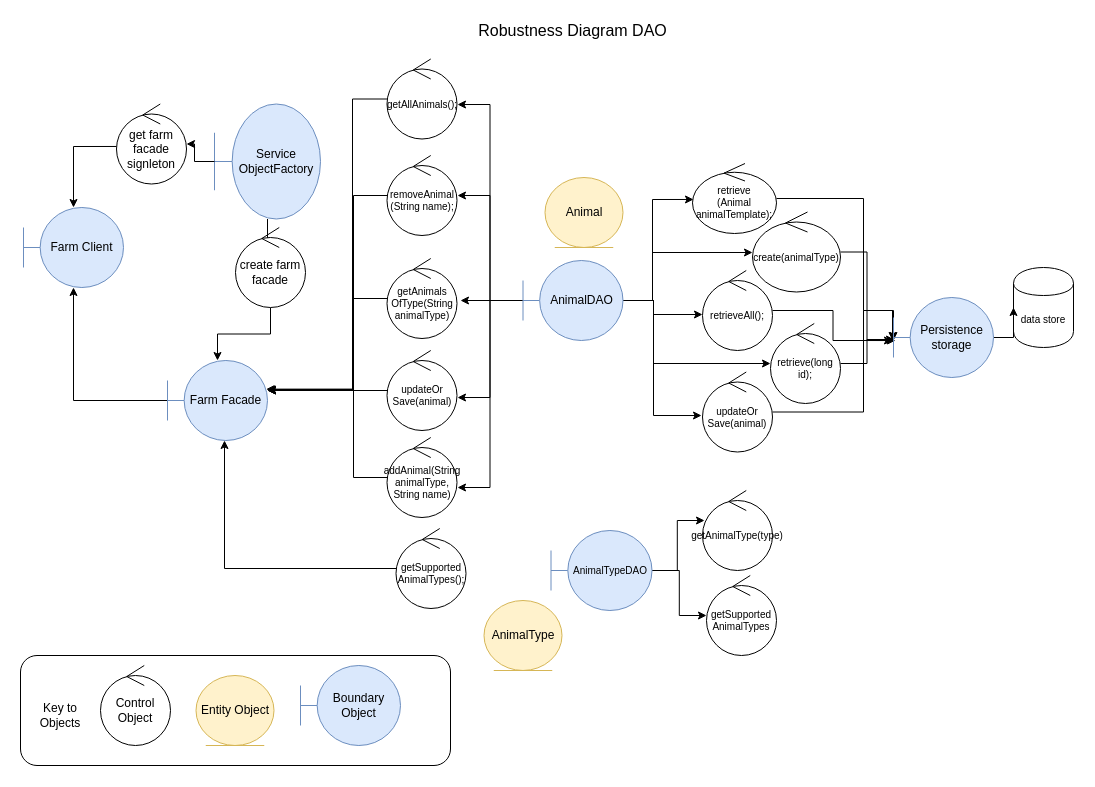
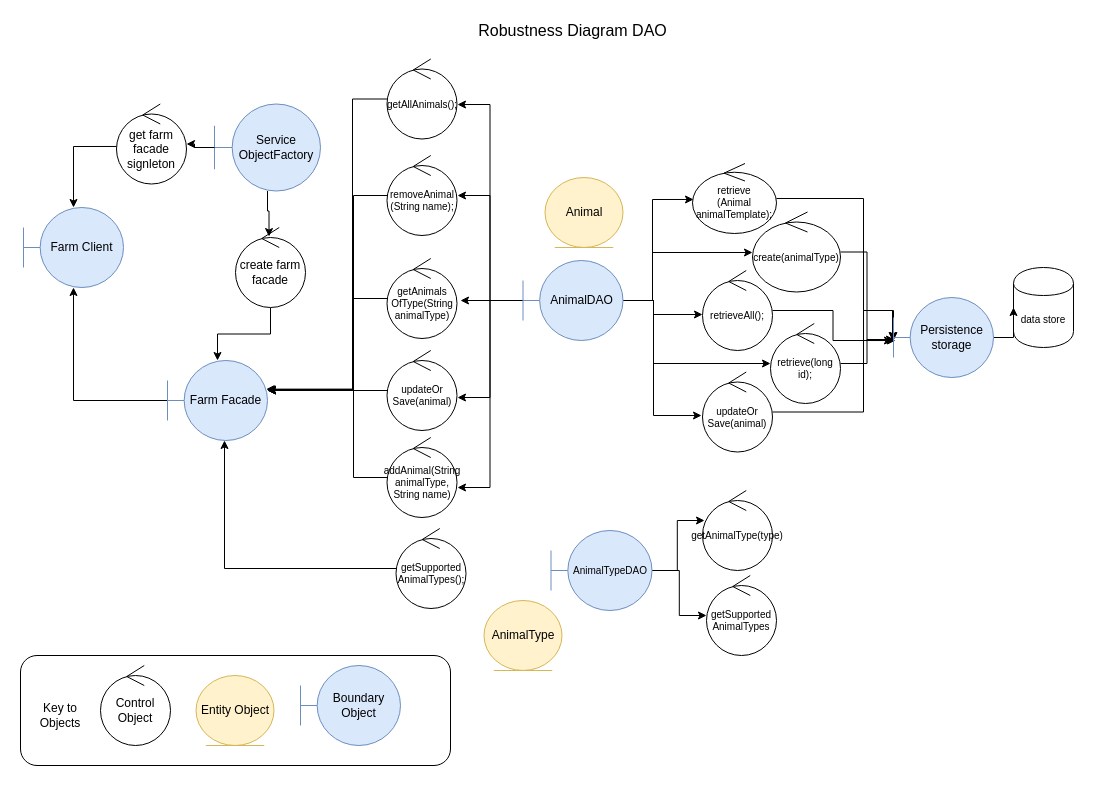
(268, 162) -> (268, 148)
